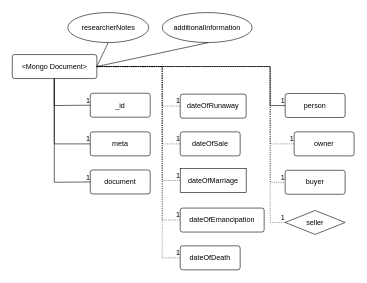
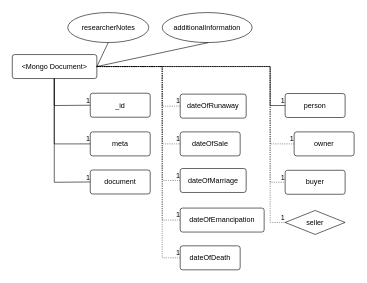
(213, 180) -> (213, 180)
